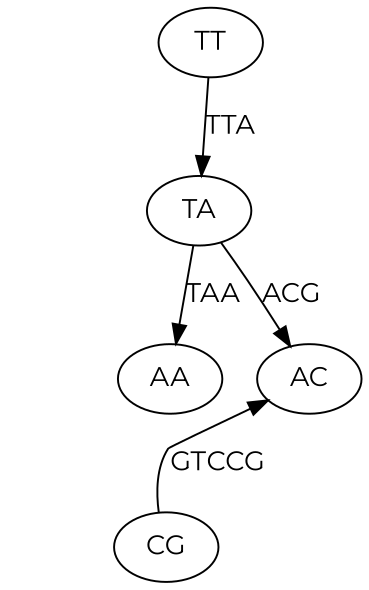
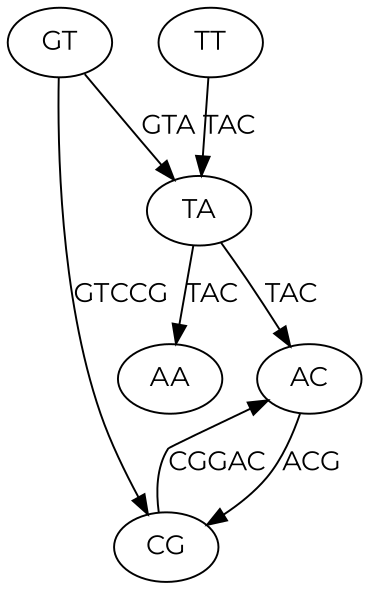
none -> (60, 43)
(230, 127) -> (230, 127)
(213, 295) -> (213, 295)
(292, 295) -> (292, 295)
(217, 463) -> (217, 463)
none -> (271, 472)
